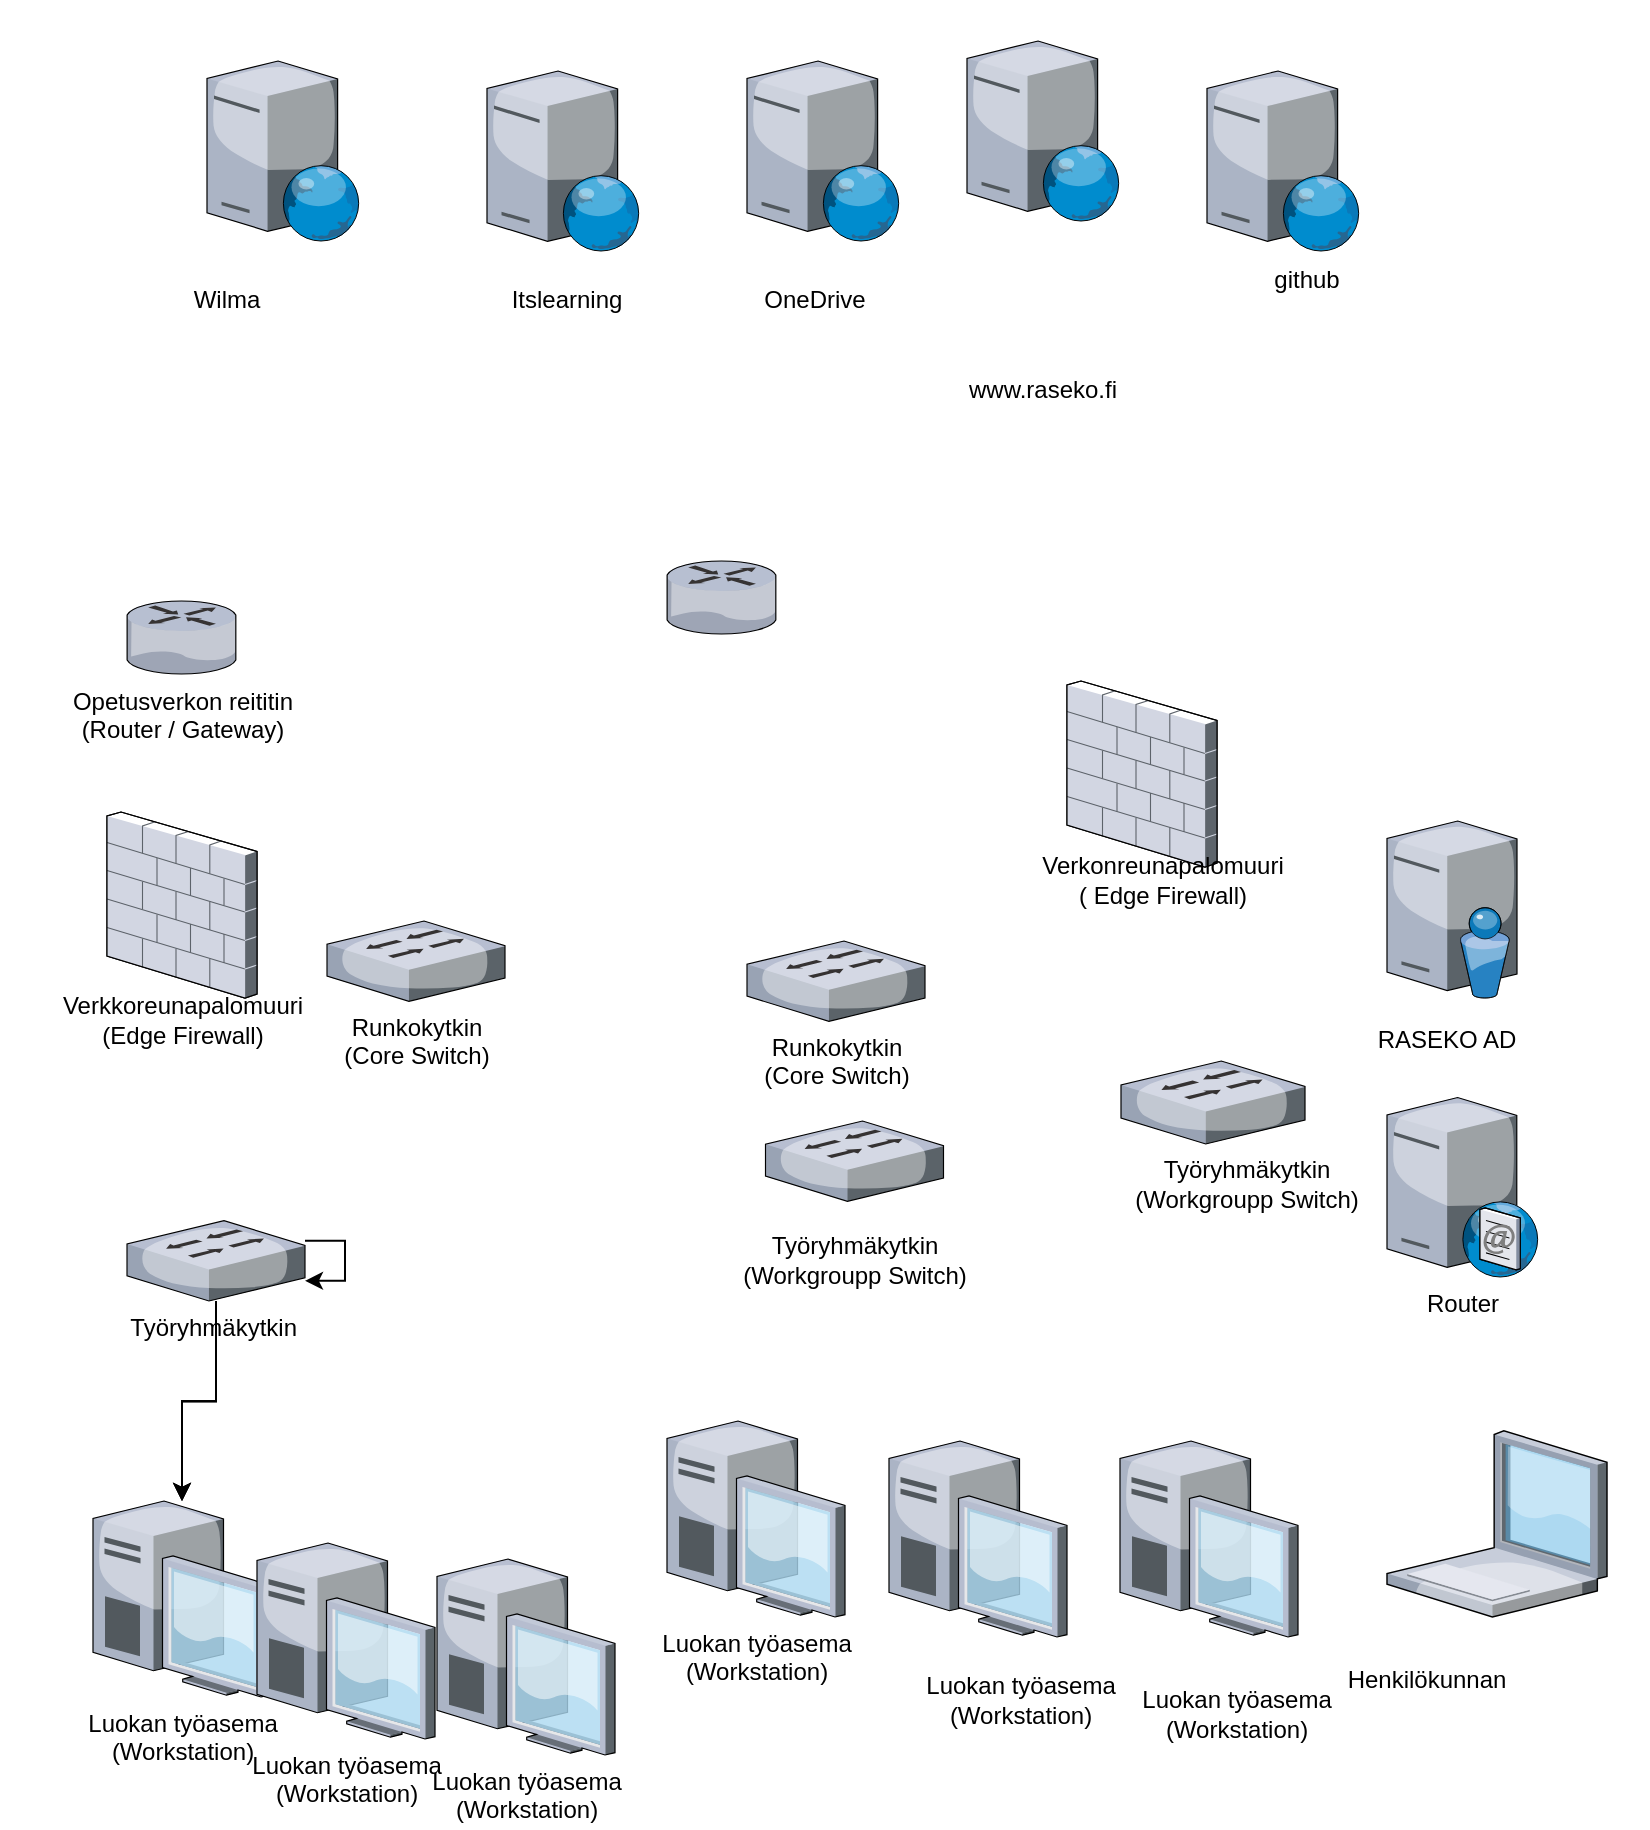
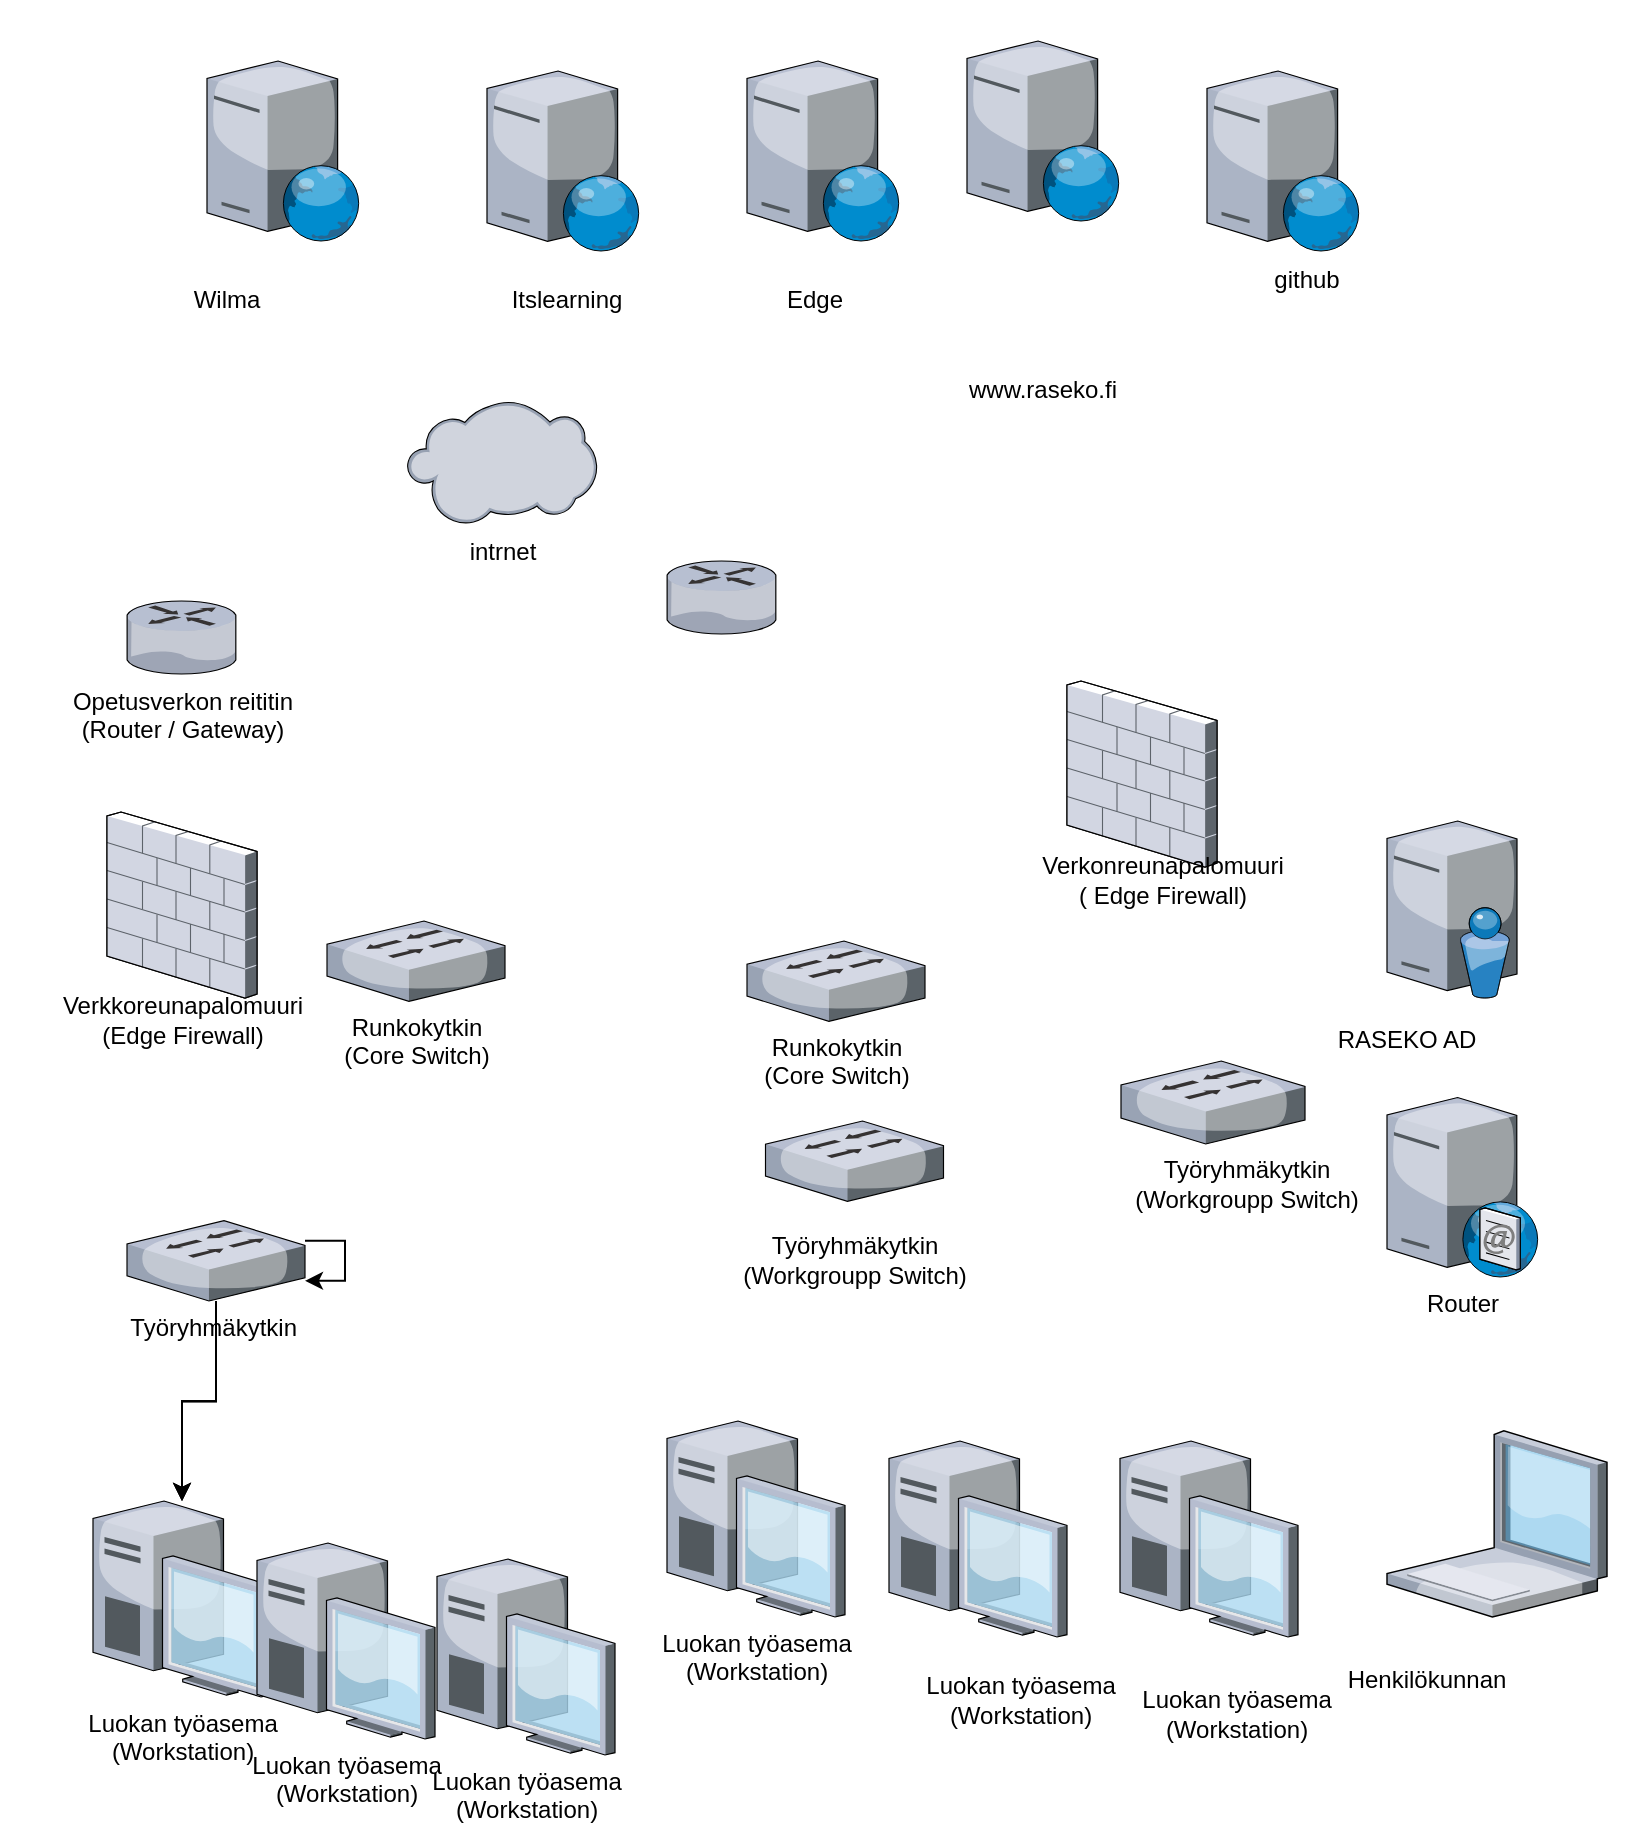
(816, 301) -> (816, 301)
none -> (502, 463)
(1447, 1041) -> (1407, 1041)
